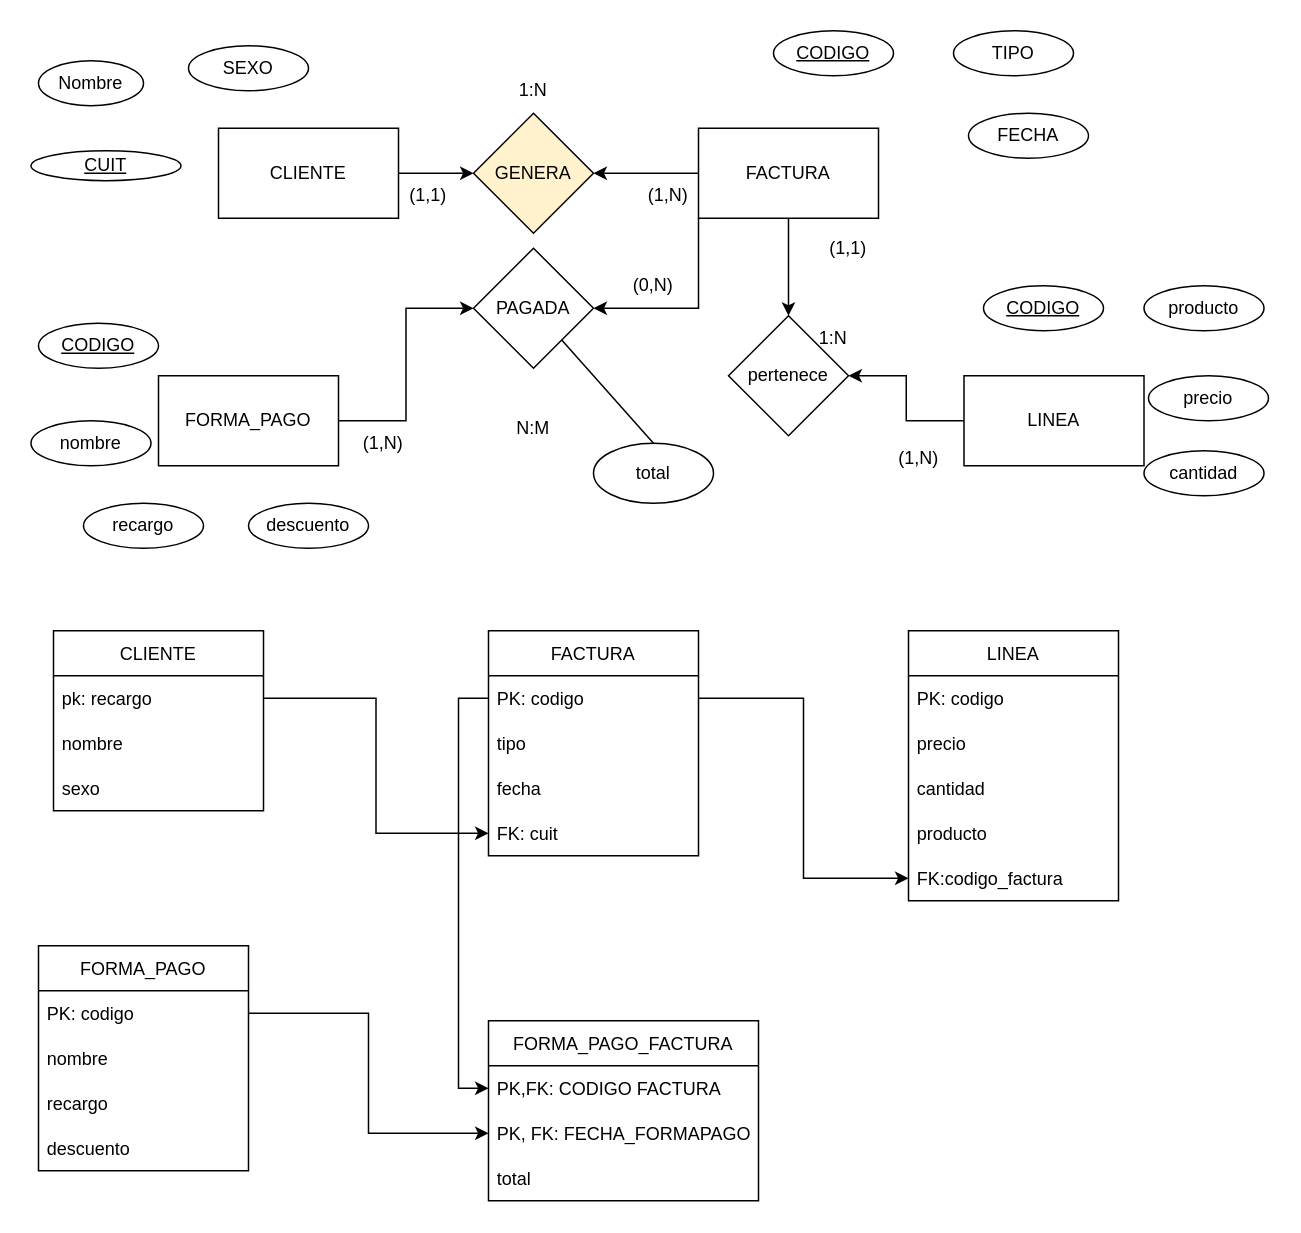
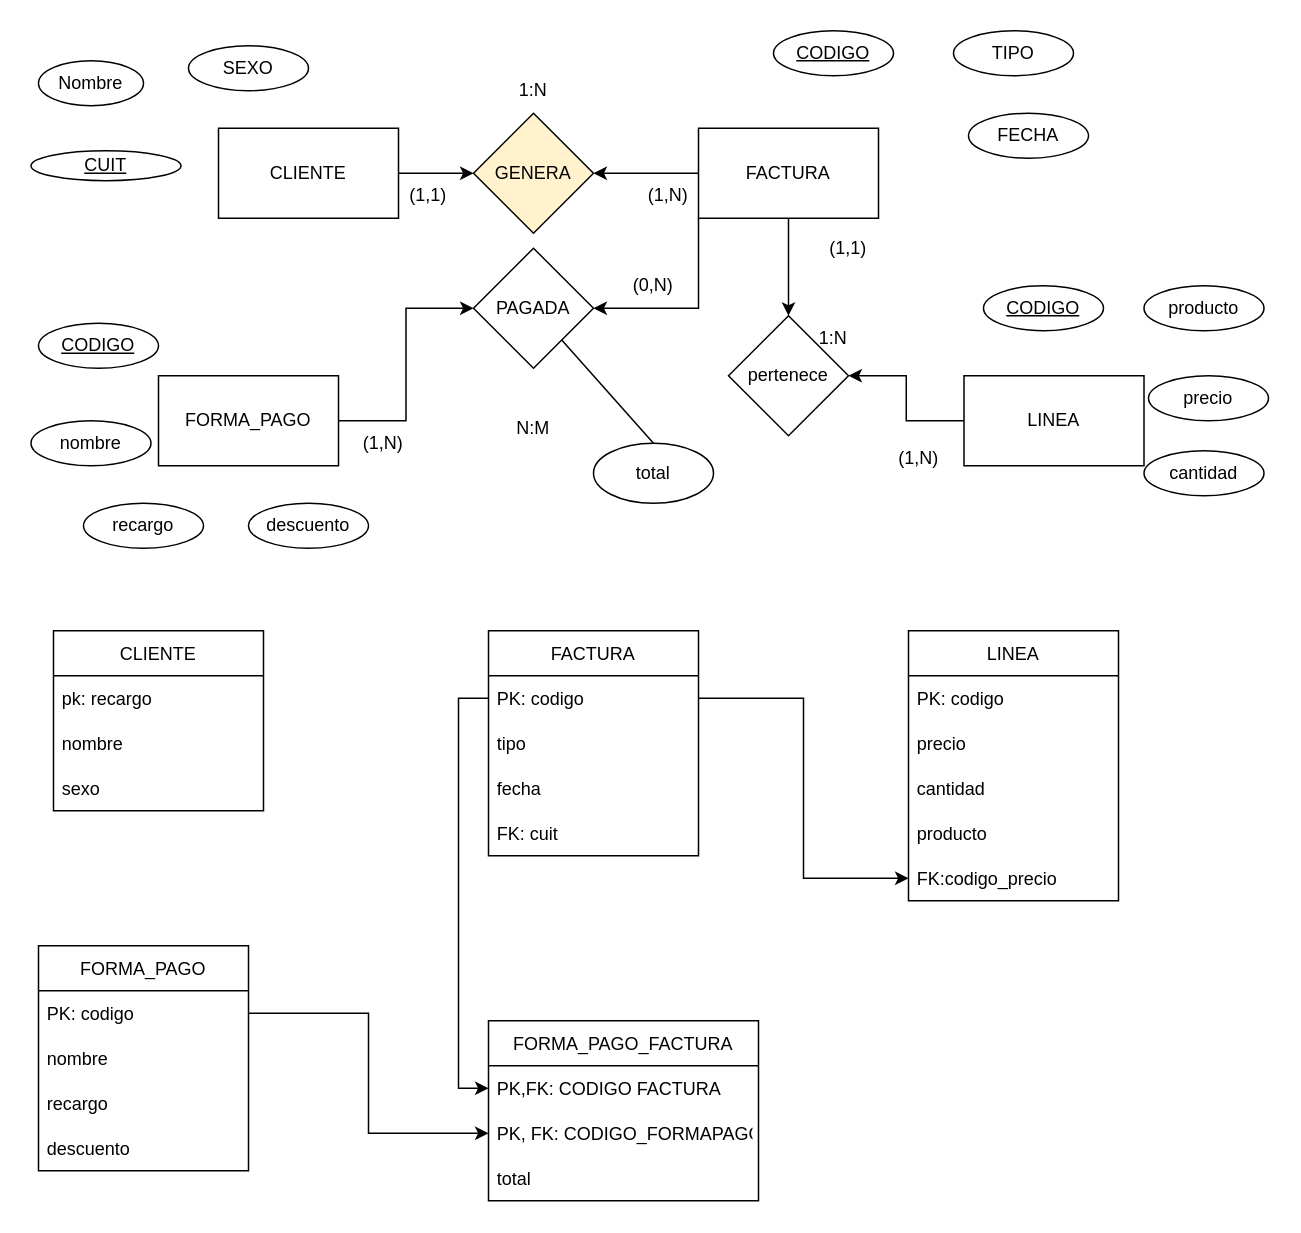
(376, 761) -> none
(998, 879) -> (990, 879)
(603, 1134) -> (608, 1134)
